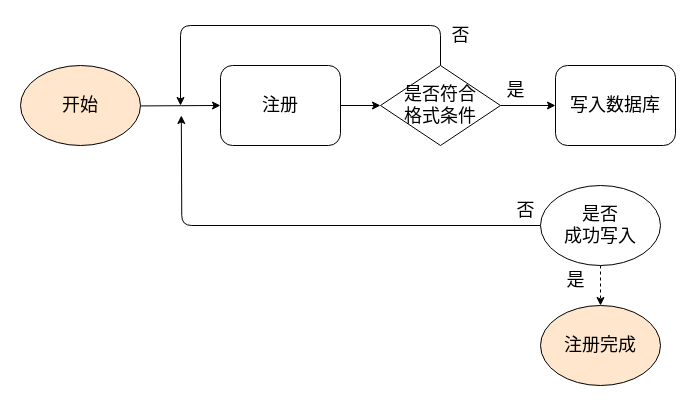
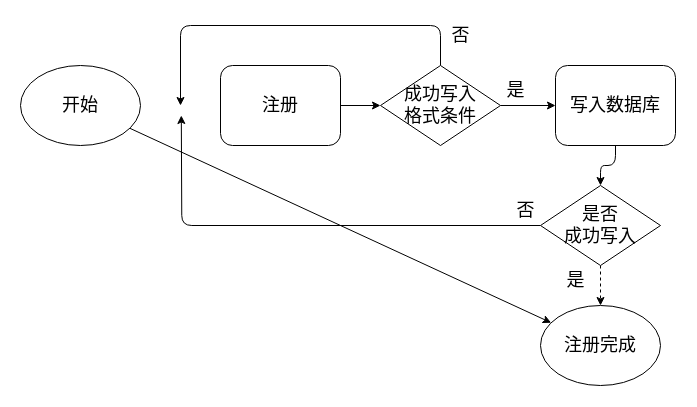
(81, 106) -> (81, 106)
(177, 106) -> (233, 176)
(441, 106) -> (441, 106)
none -> (609, 165)
(601, 226) -> (601, 226)
(601, 346) -> (601, 346)
